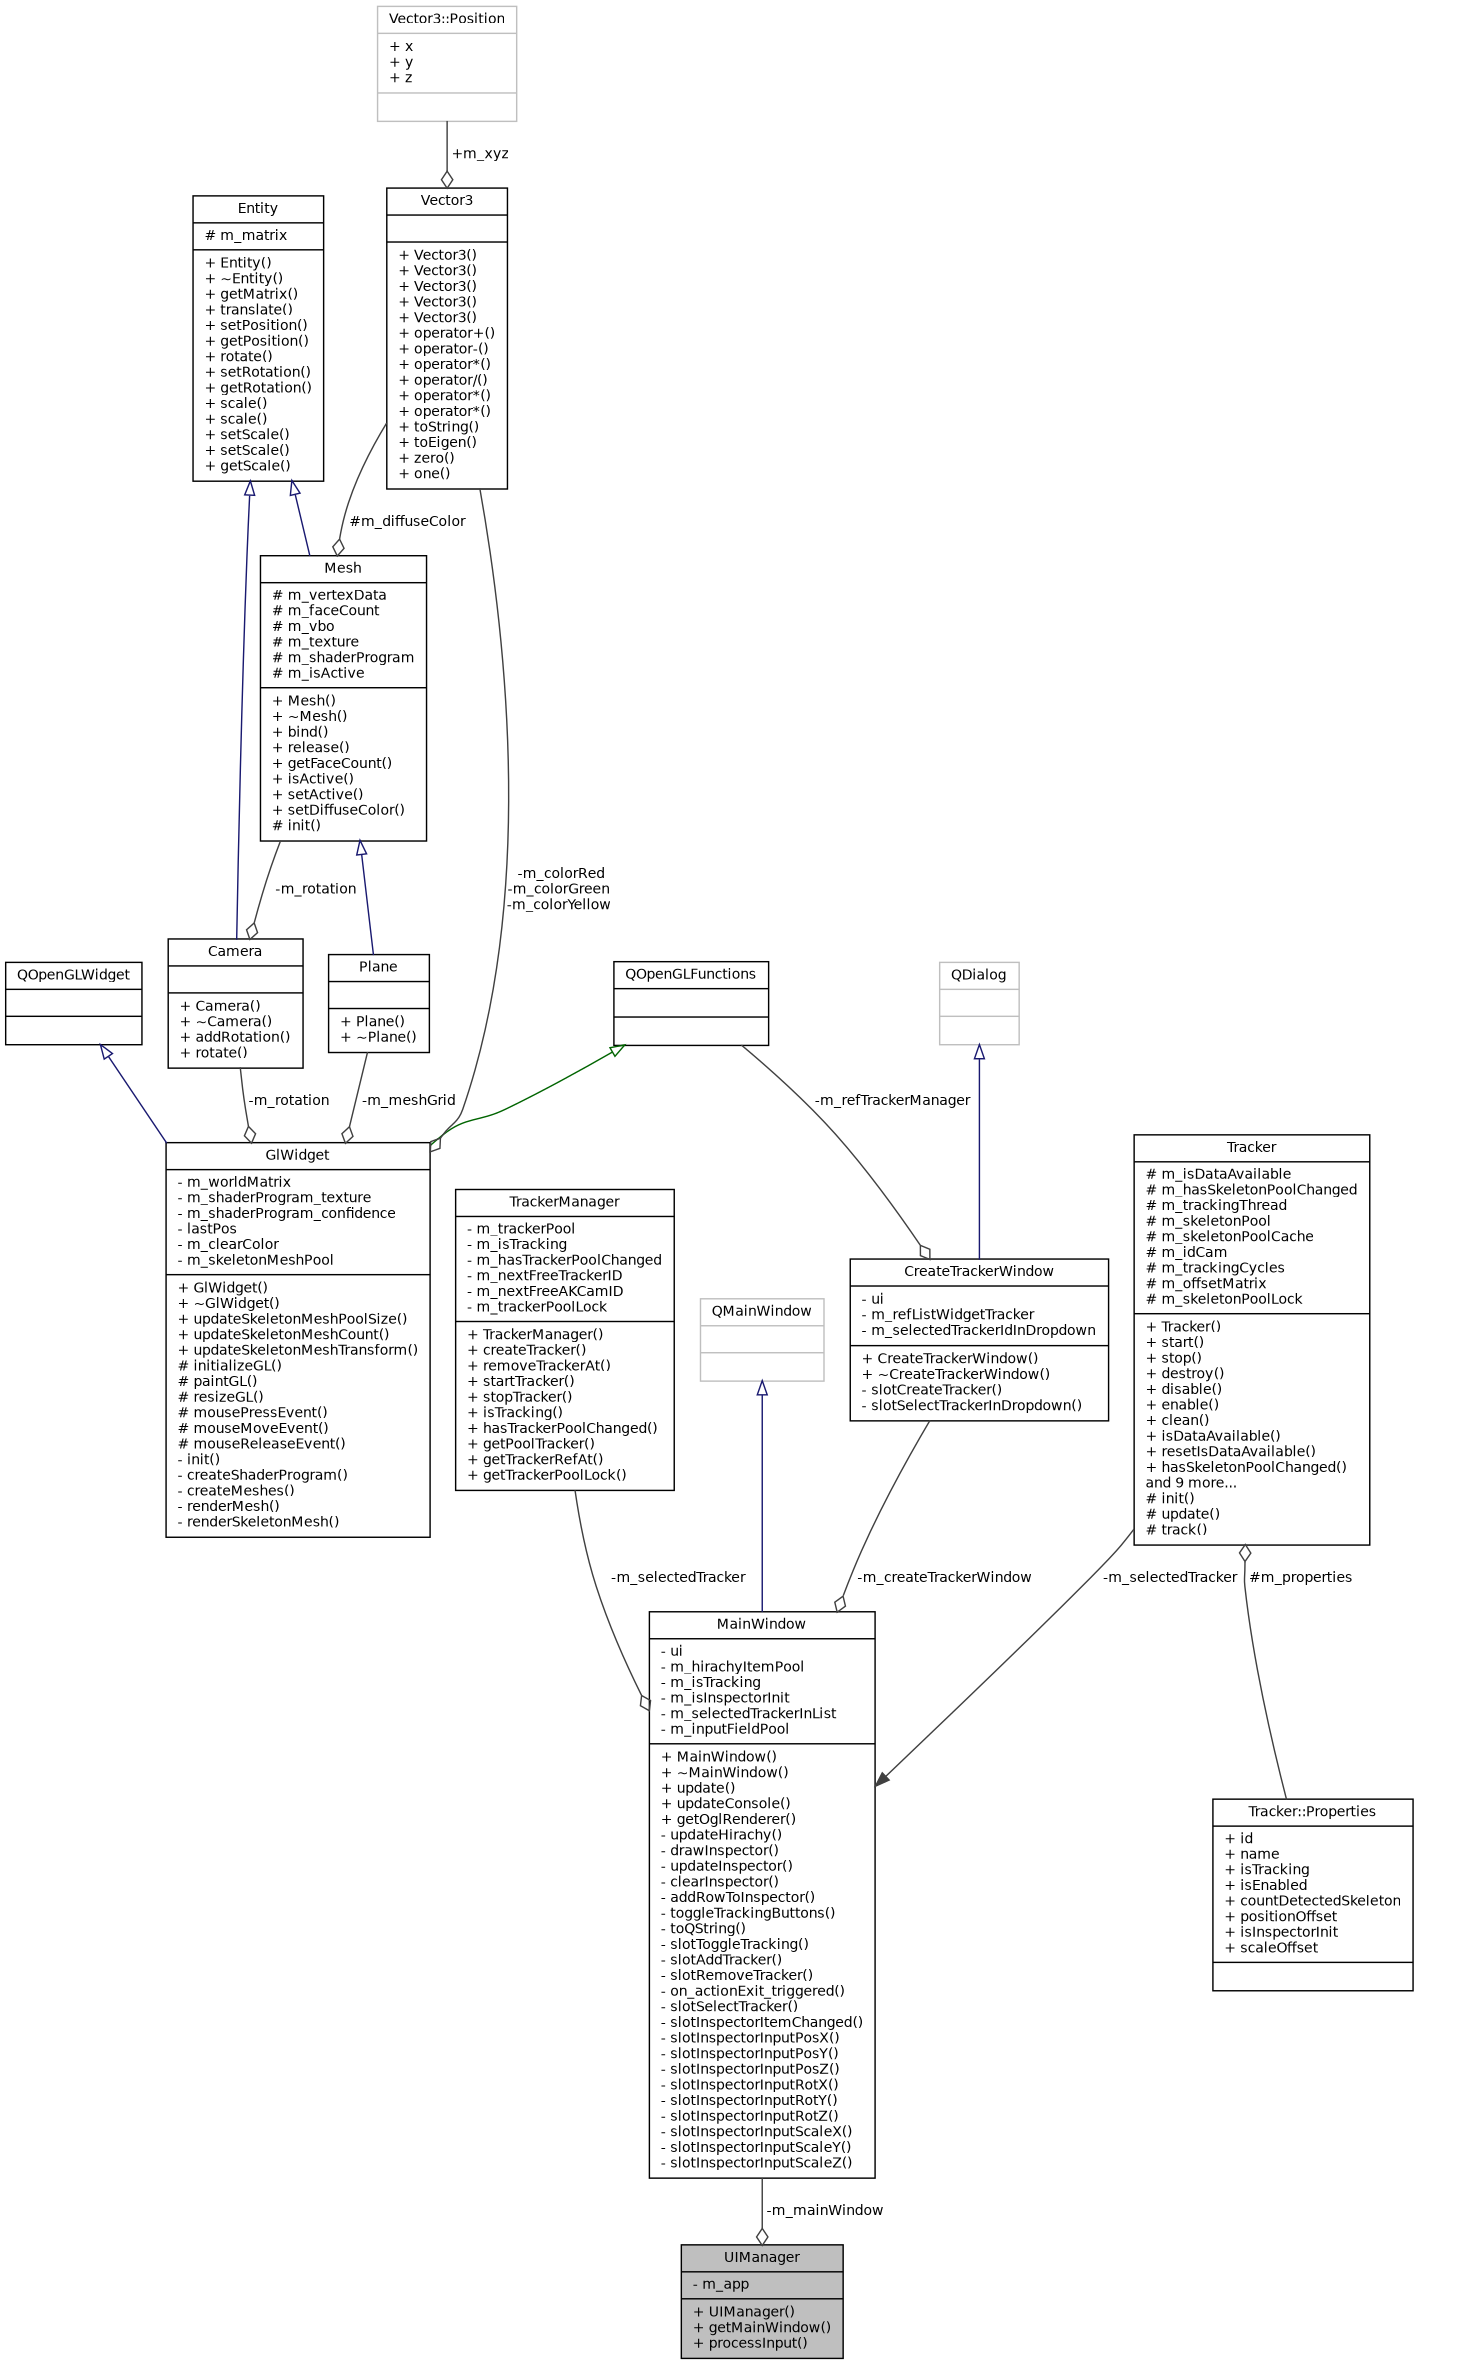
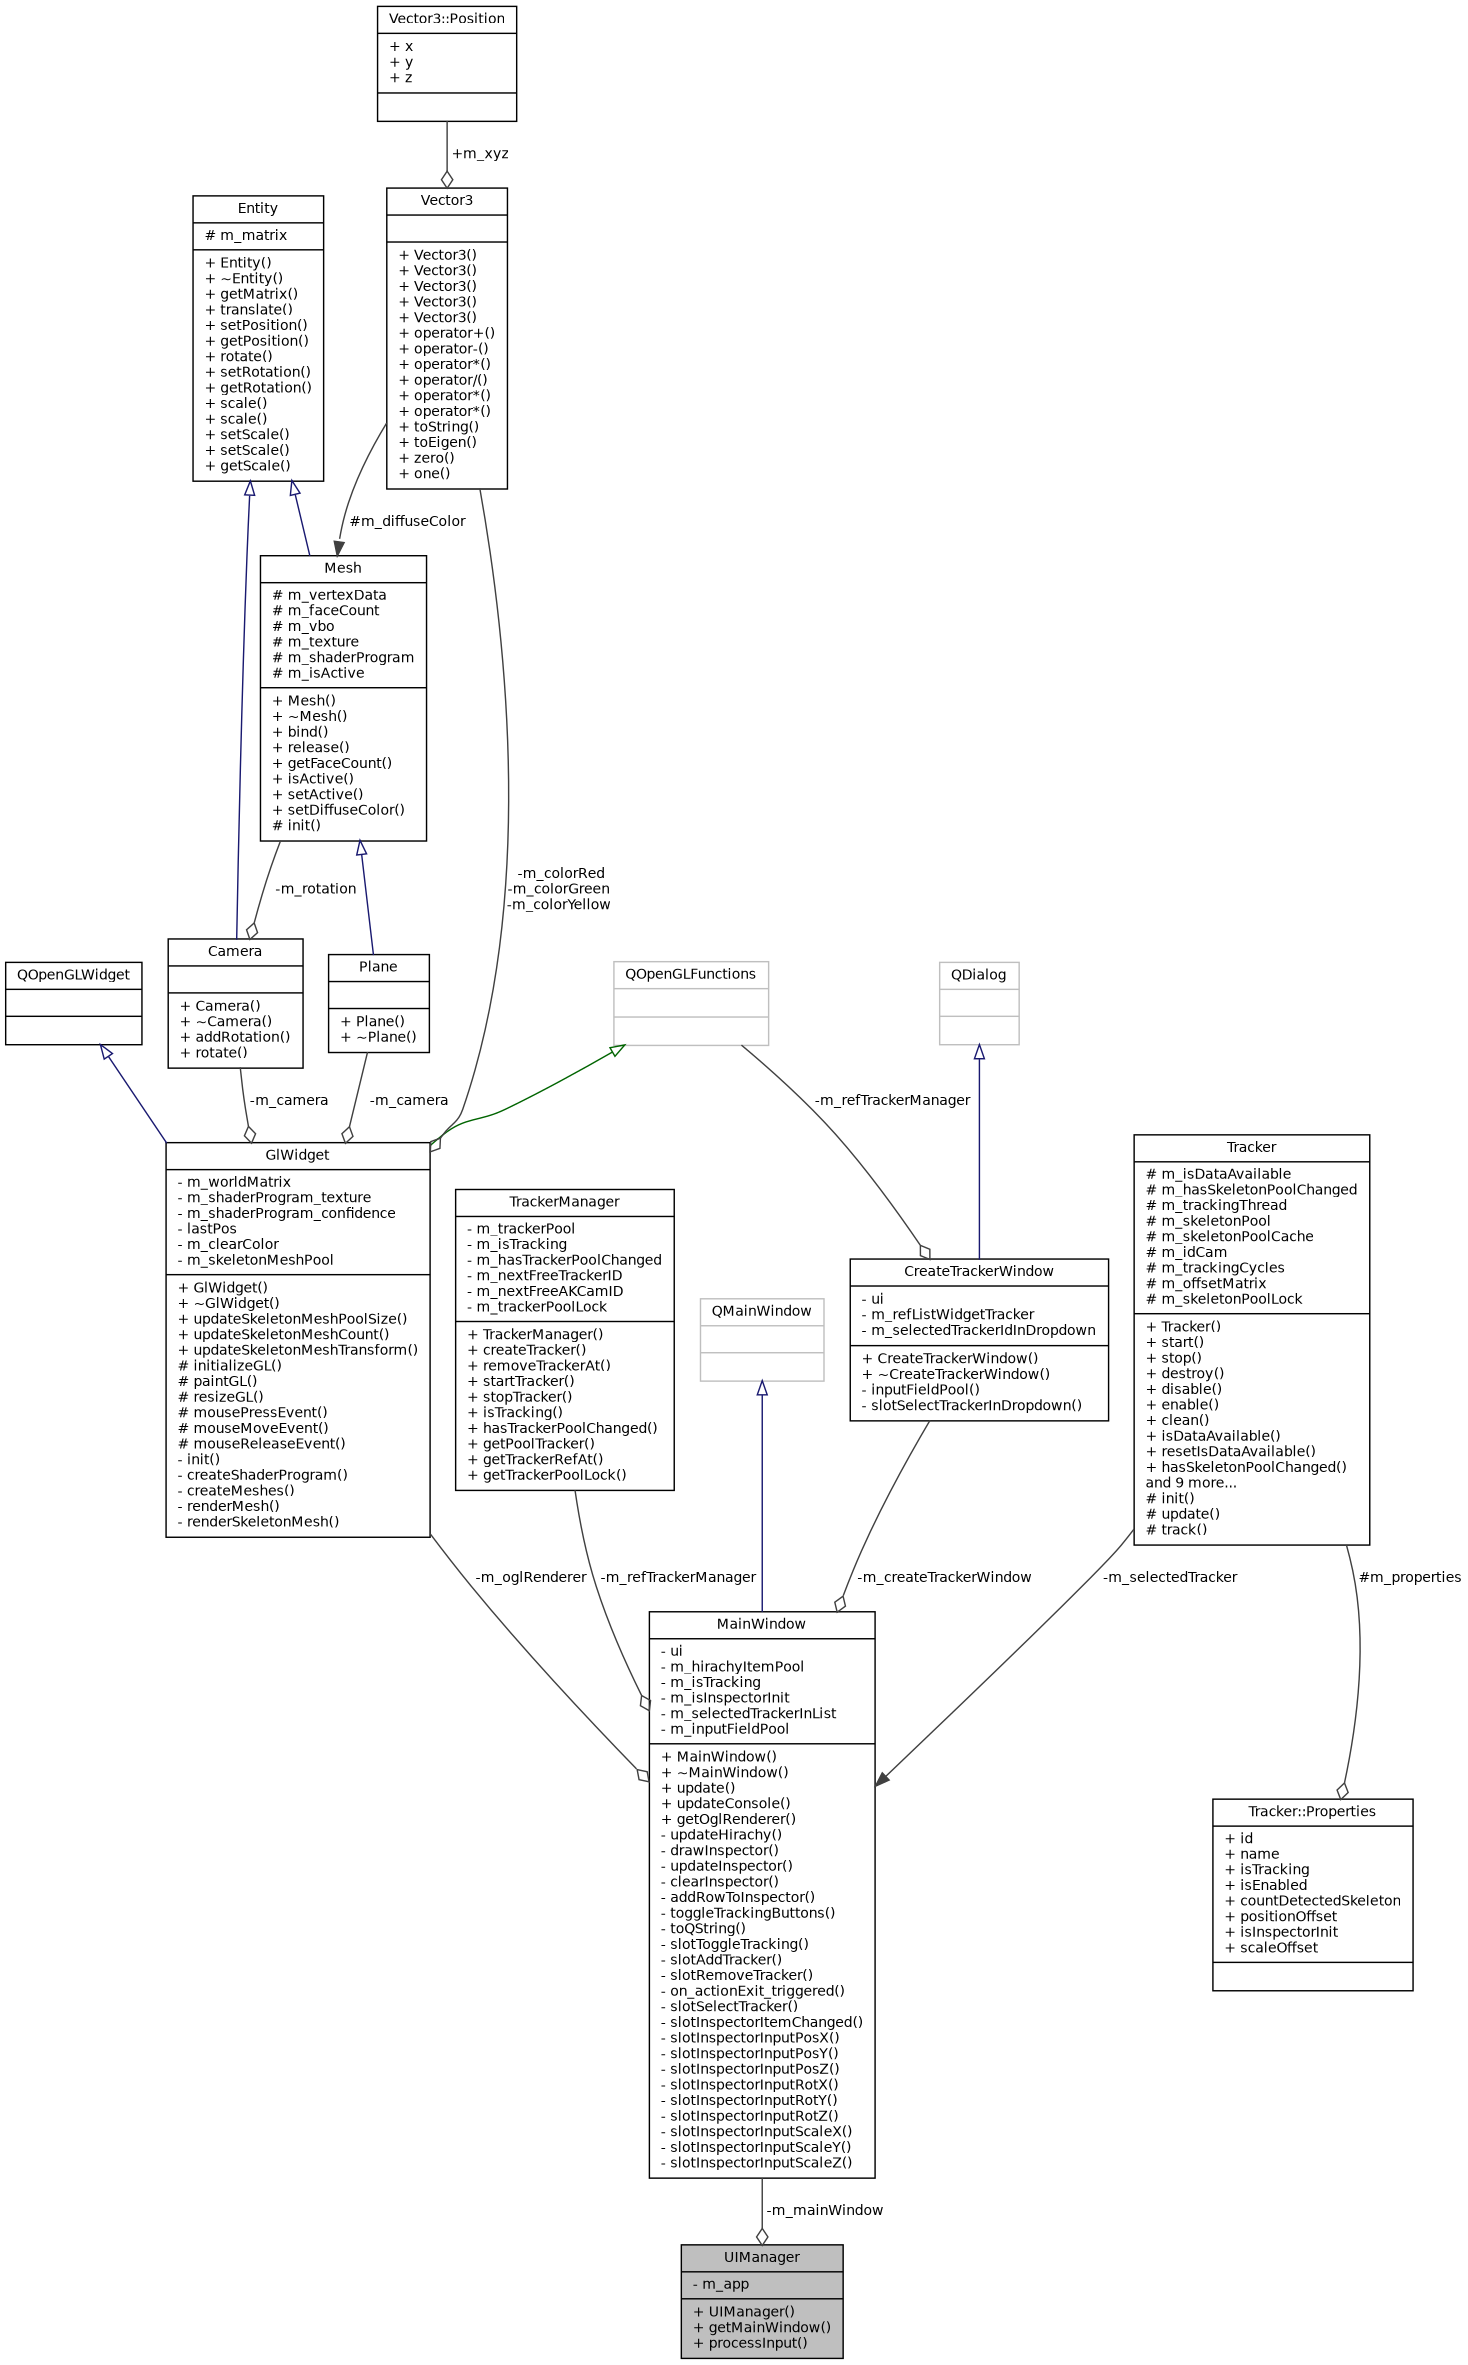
(447, 64) -> (447, 64)
(358, 479) -> (358, 479)
(691, 1004) -> (691, 1004)
(287, 1101) -> (287, 1101)
(407, 1101) -> (407, 1101)
(933, 1390) -> (921, 1390)
(676, 1578) -> (676, 1578)
none -> (530, 1654)
(1260, 1682) -> (1360, 1664)
